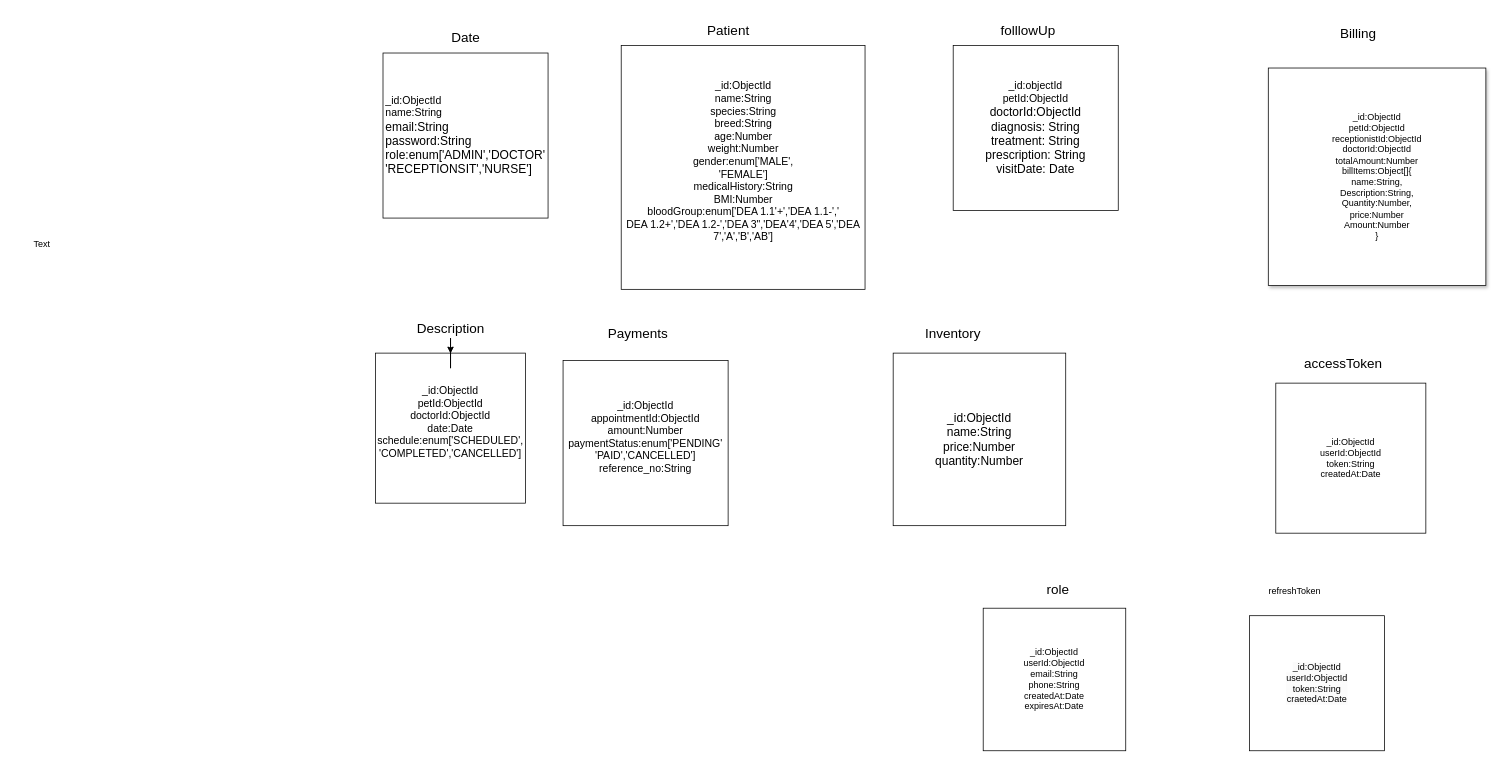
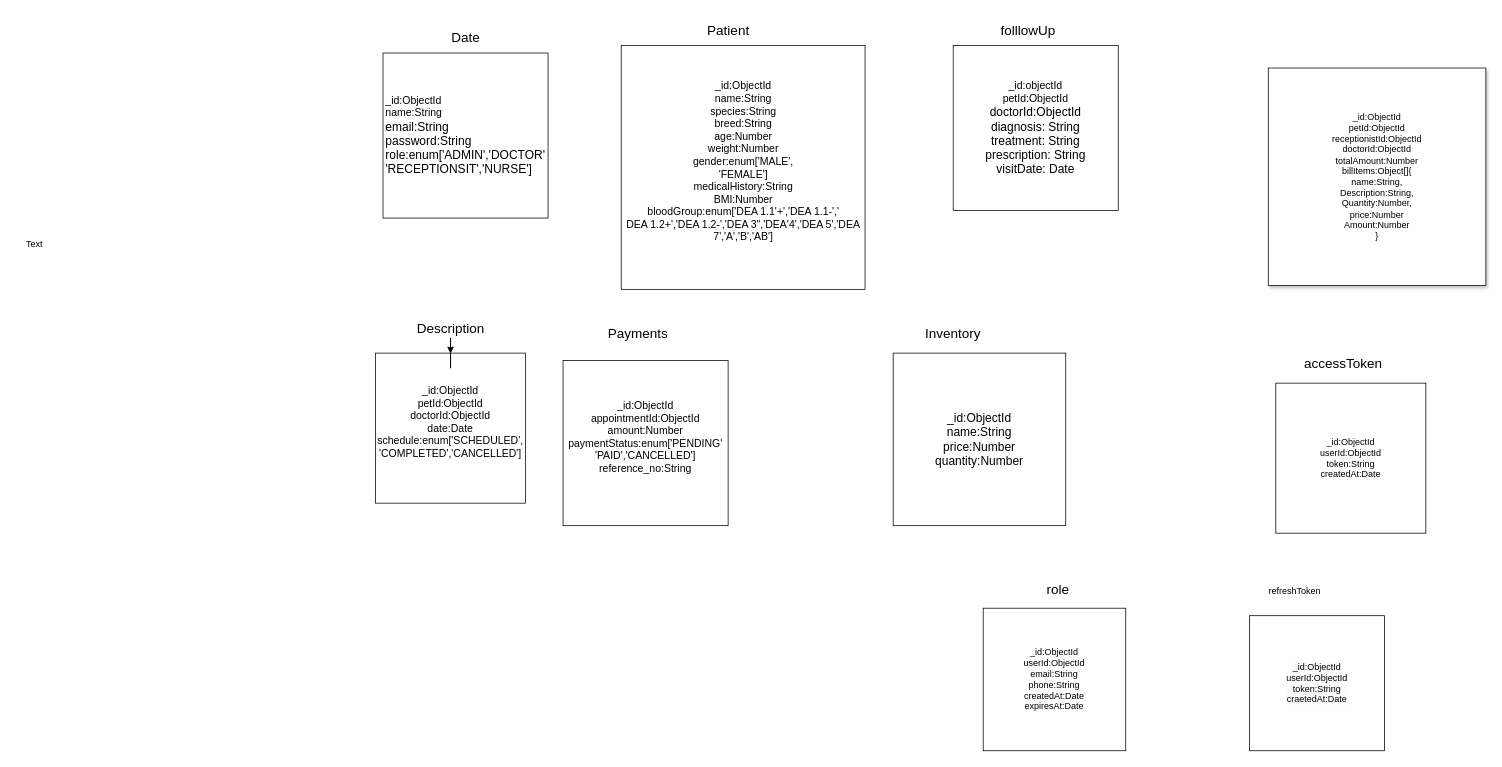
(1358, 34) -> none
(42, 244) -> (34, 244)
